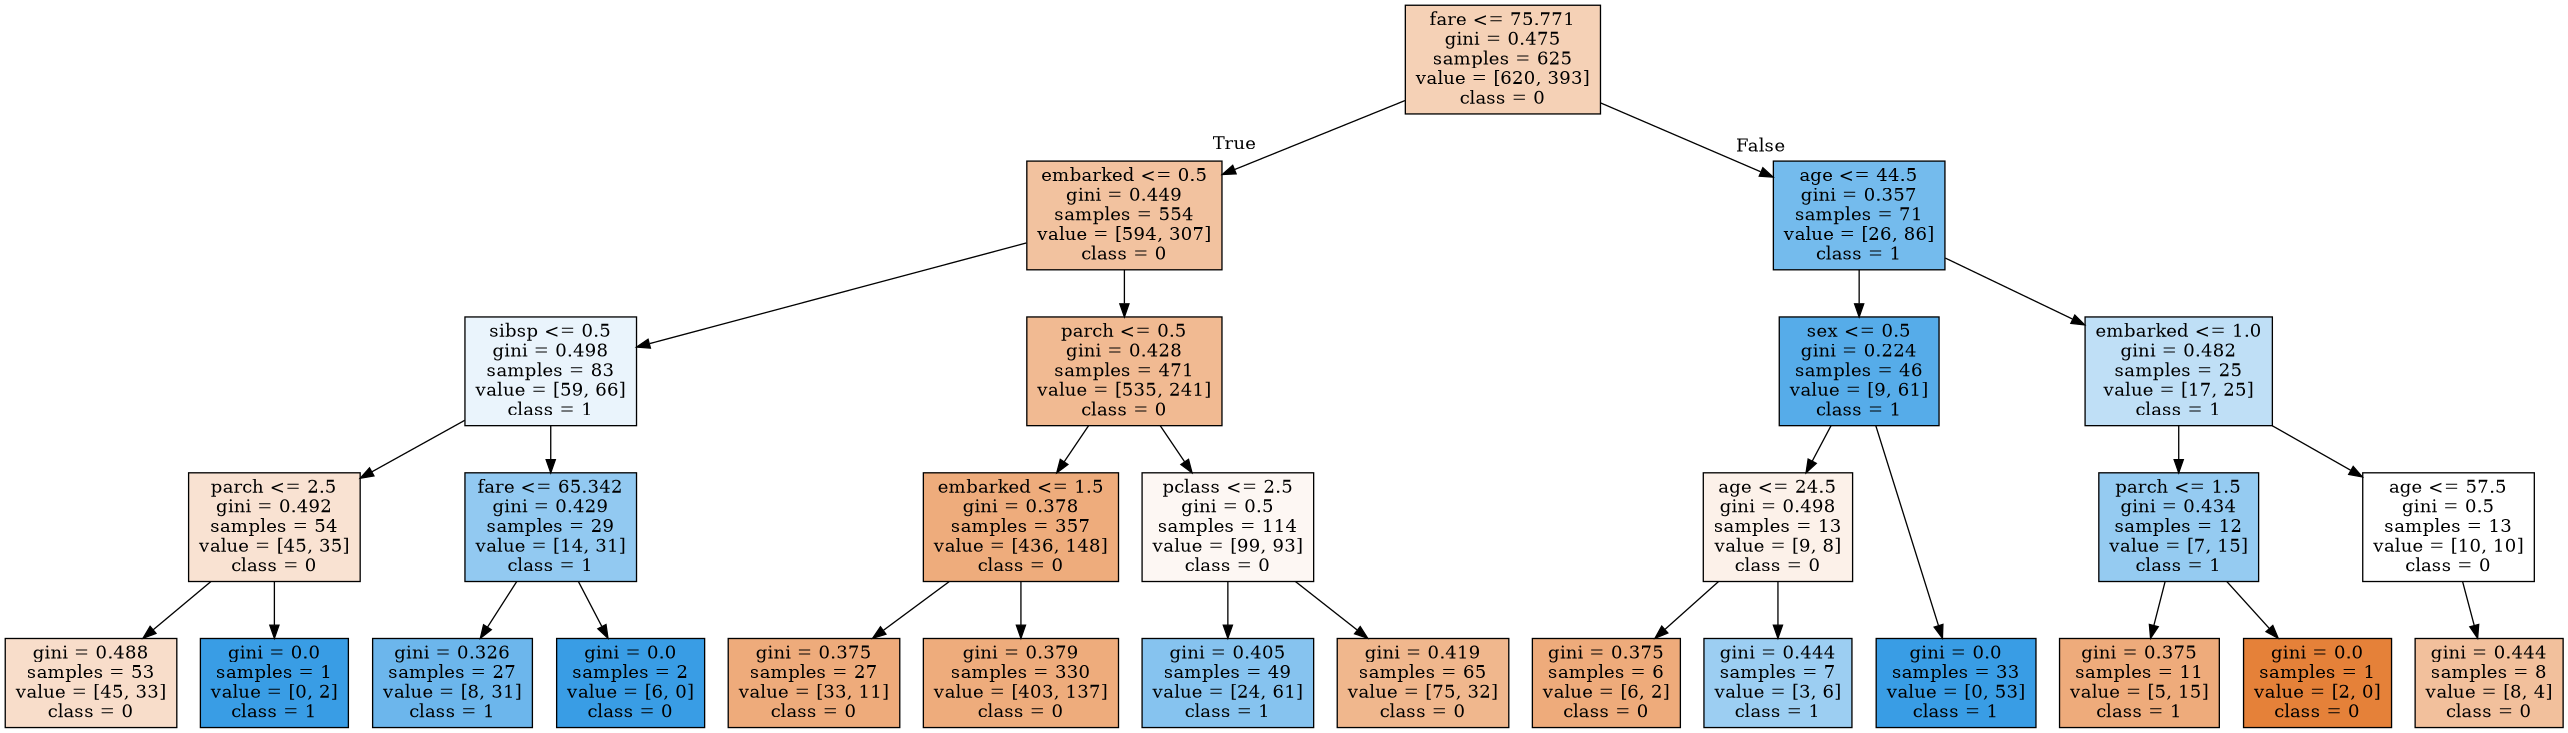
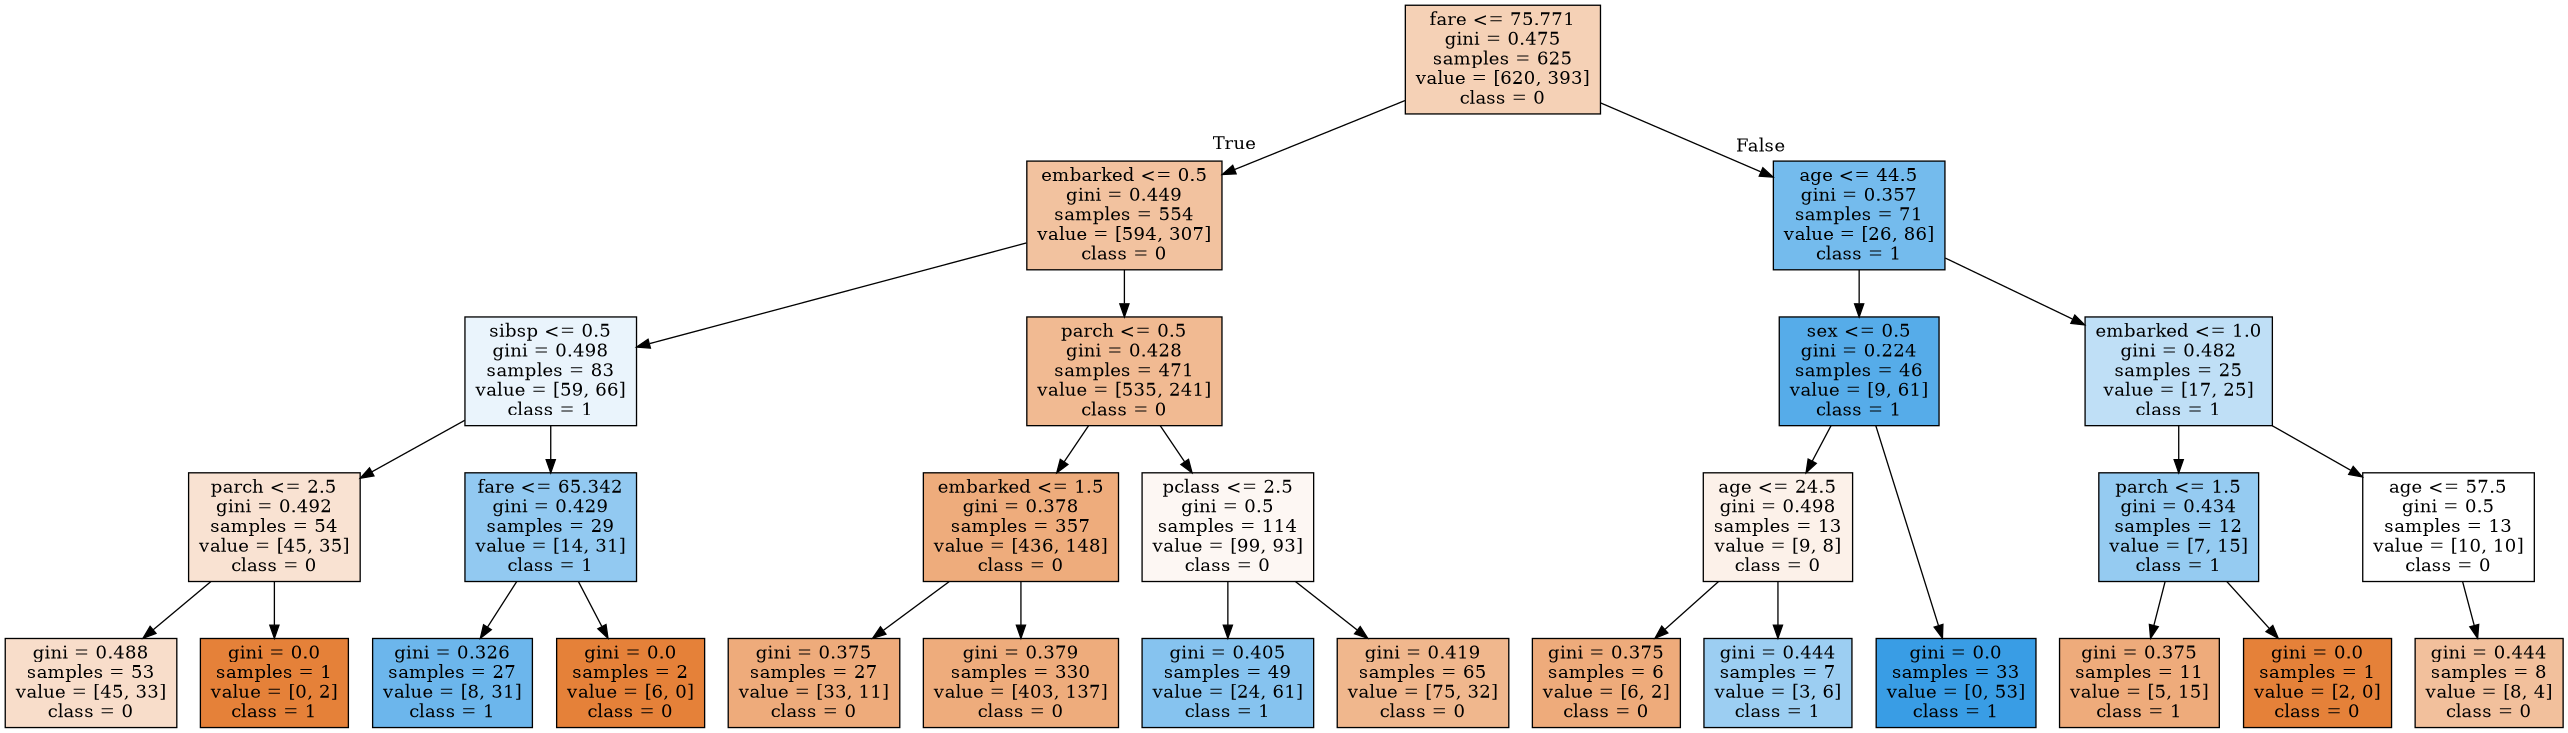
(274, 683) -> (274, 683)
(631, 683) -> (631, 683)
